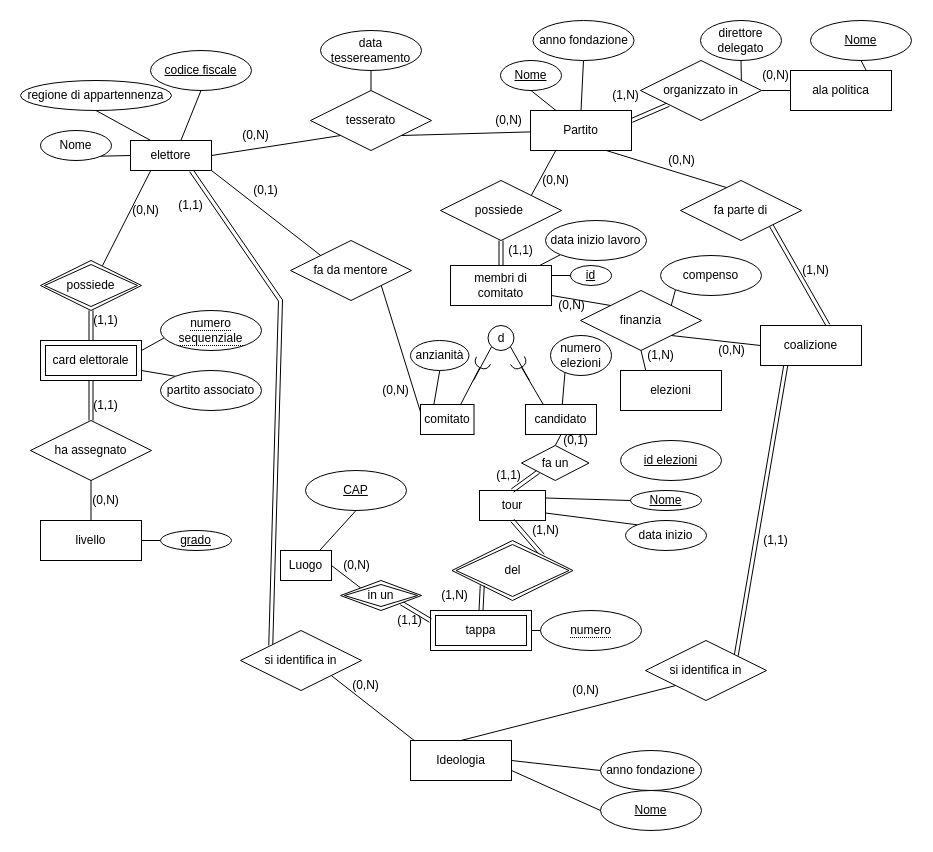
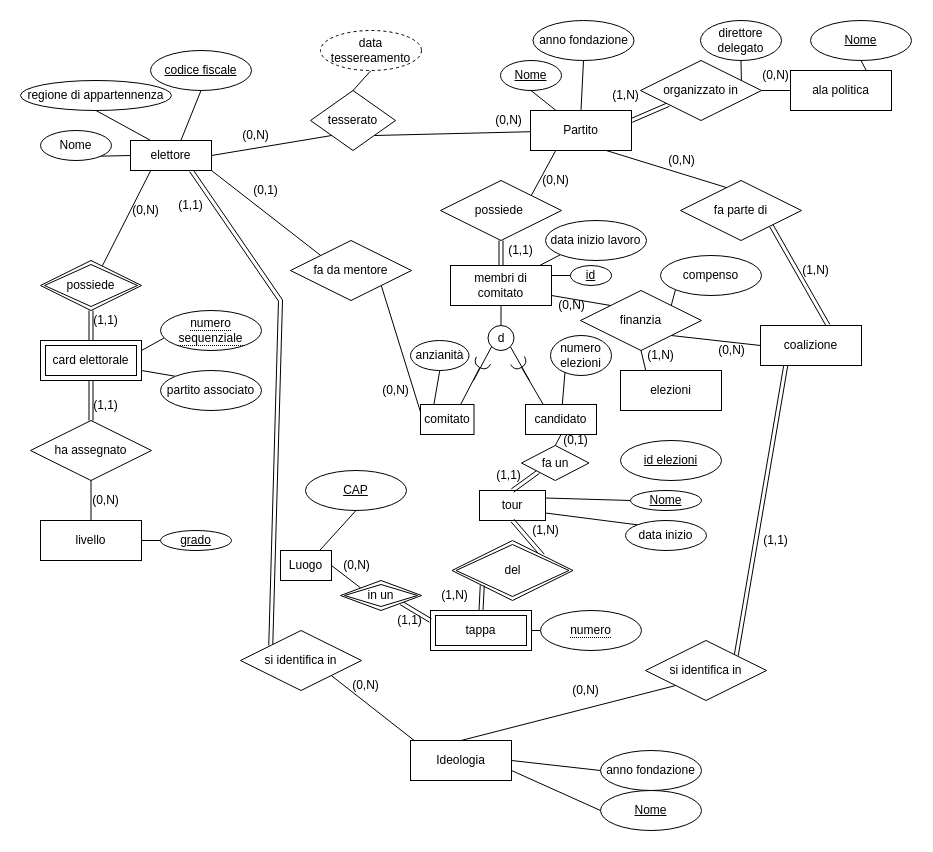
(371, 51) -> (371, 51)
(371, 121) -> (353, 121)
none -> (501, 316)
